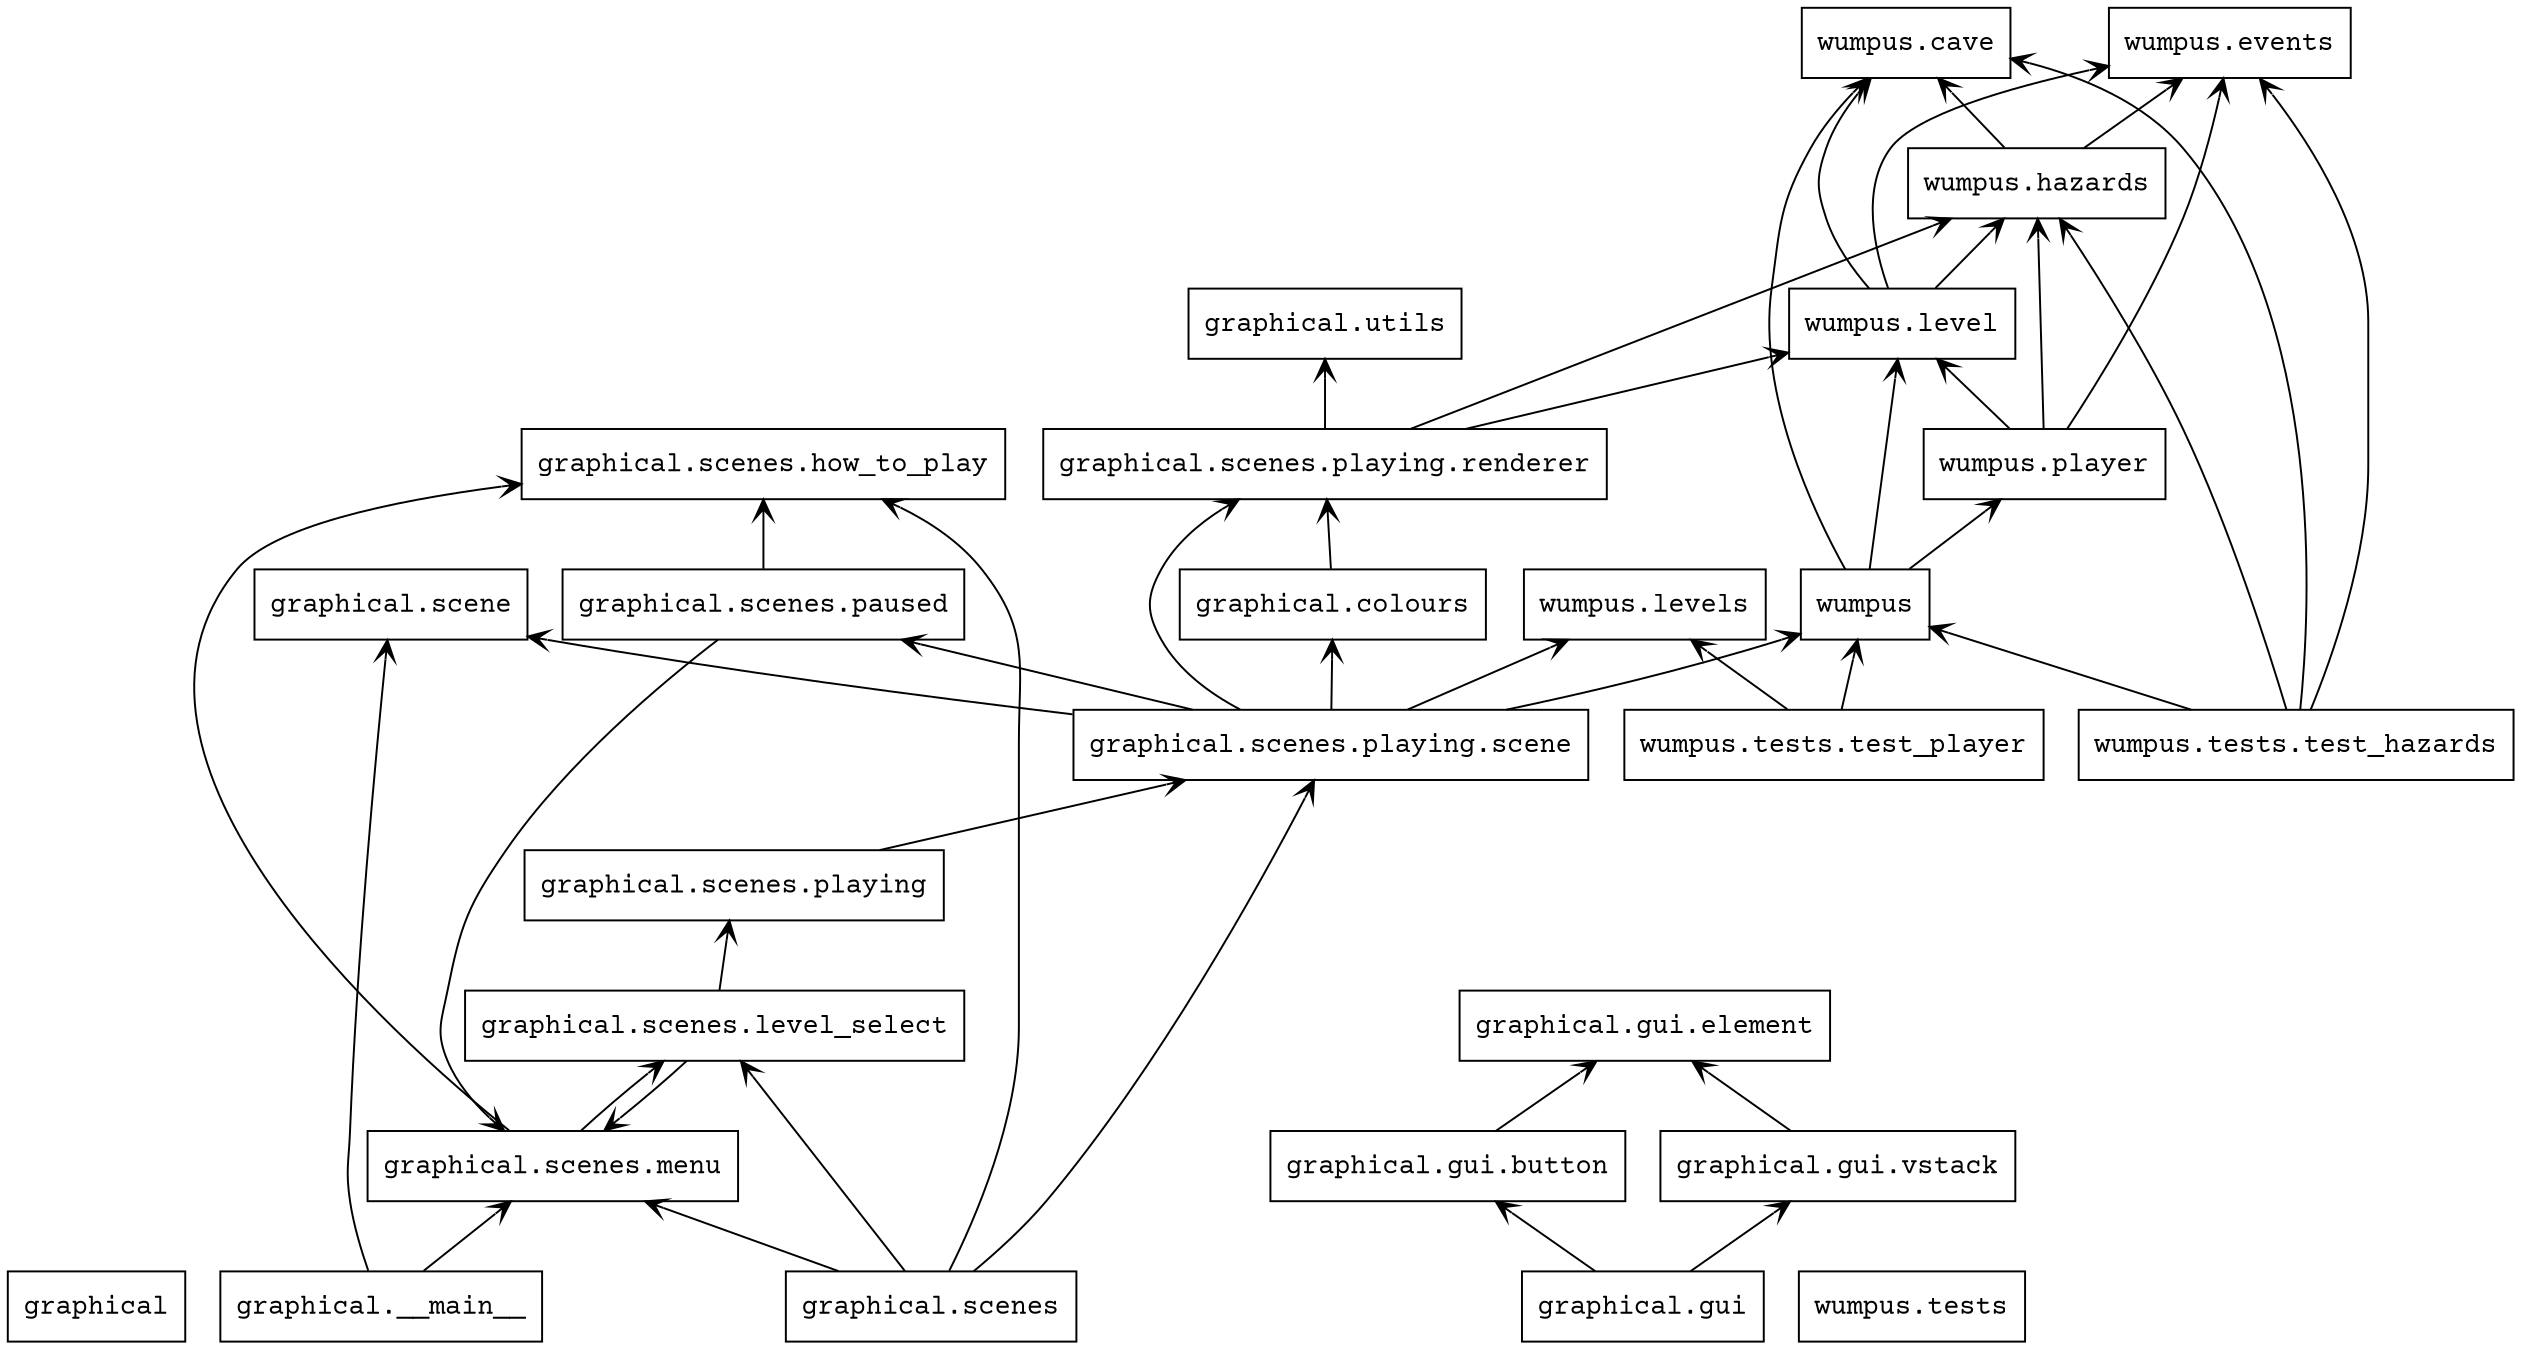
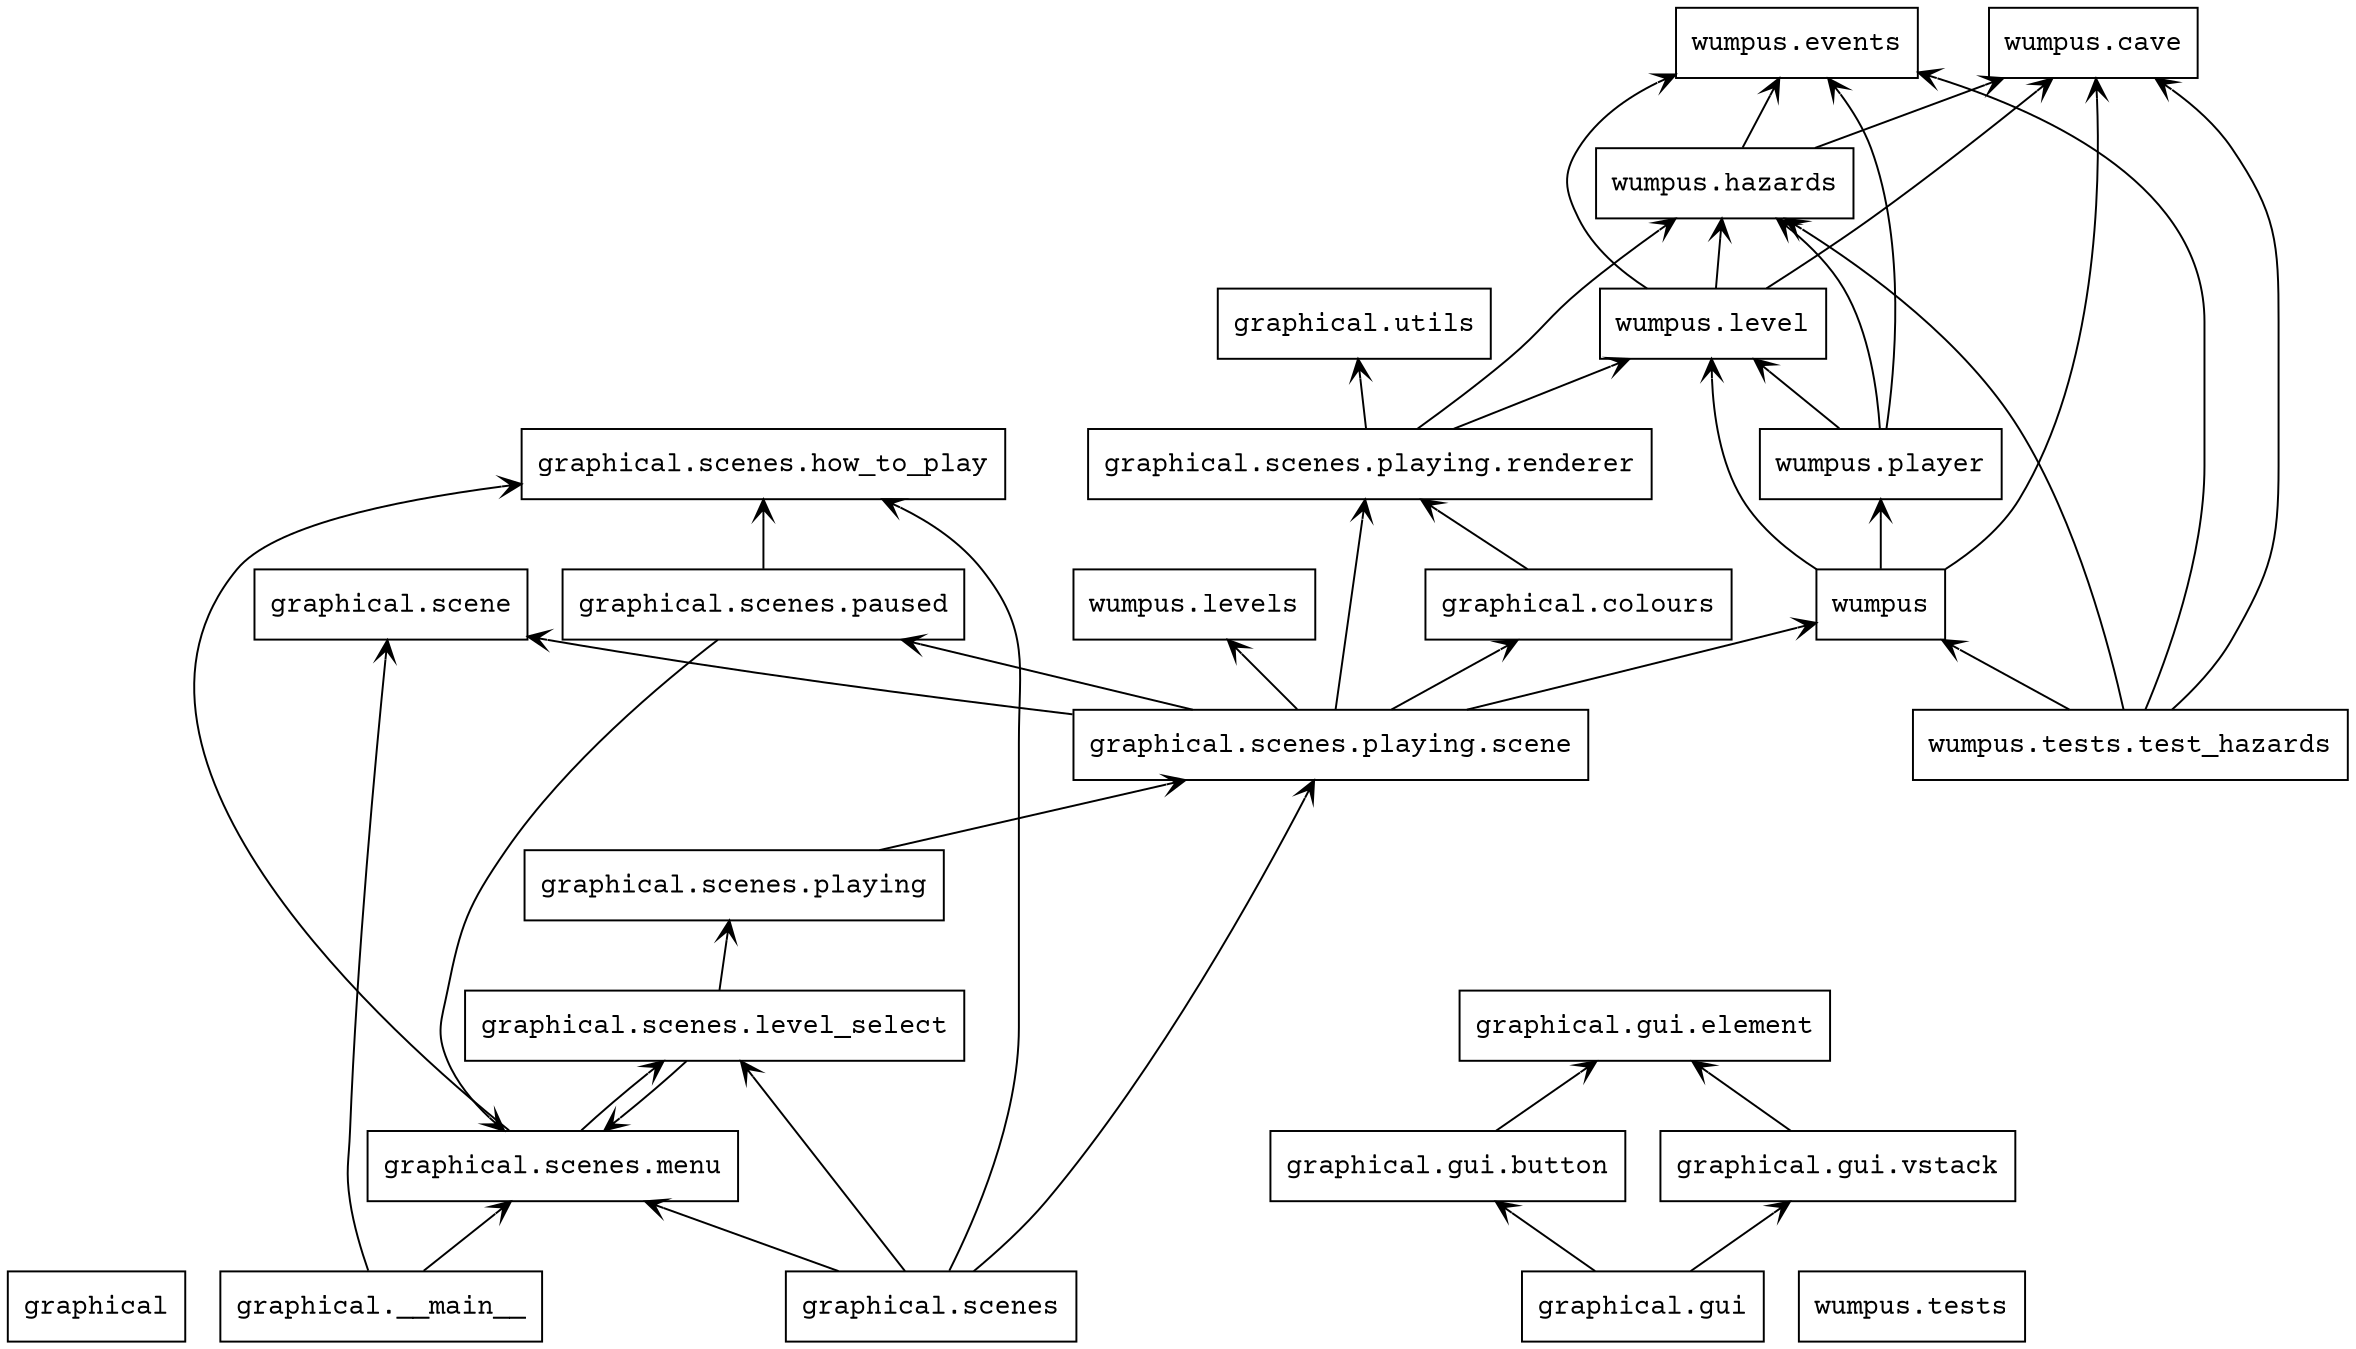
(1834, 745) -> none
